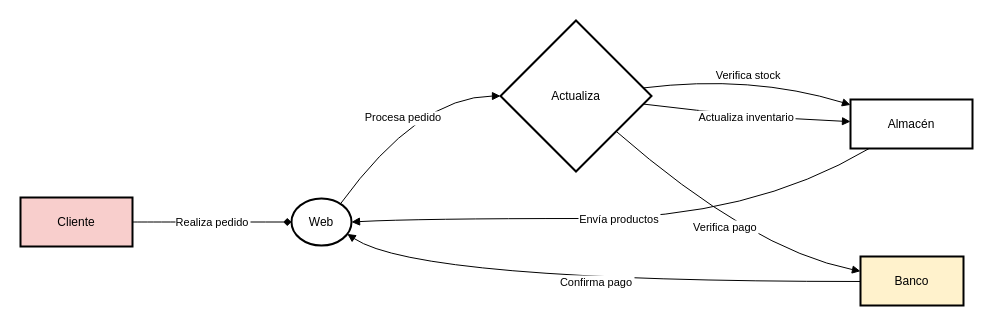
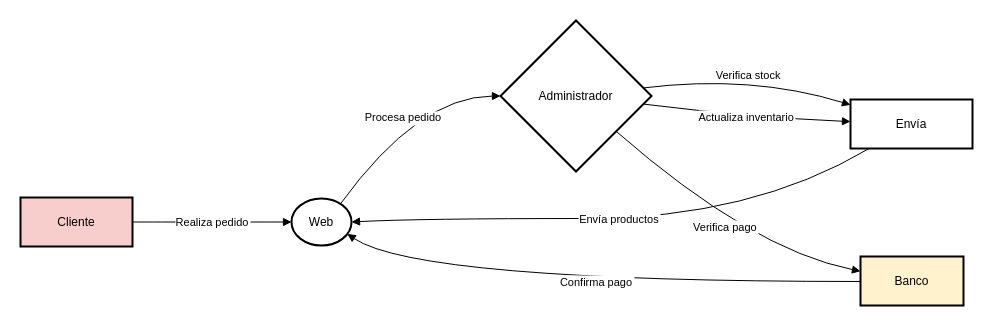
(576, 97) -> (576, 97)
(912, 125) -> (912, 125)
(282, 222) -> (282, 222)
